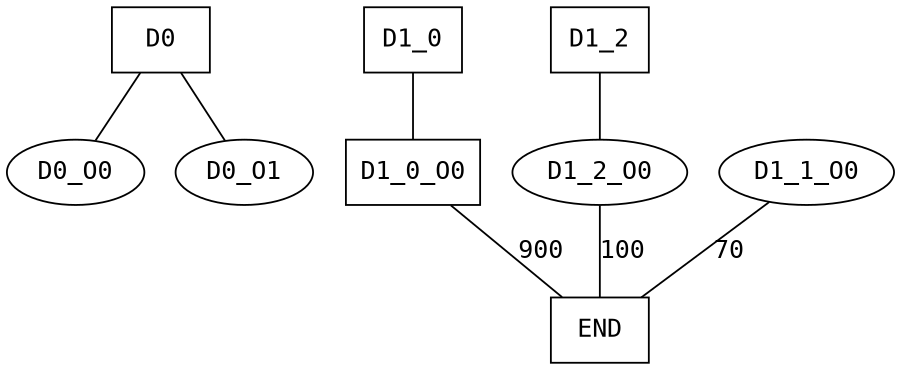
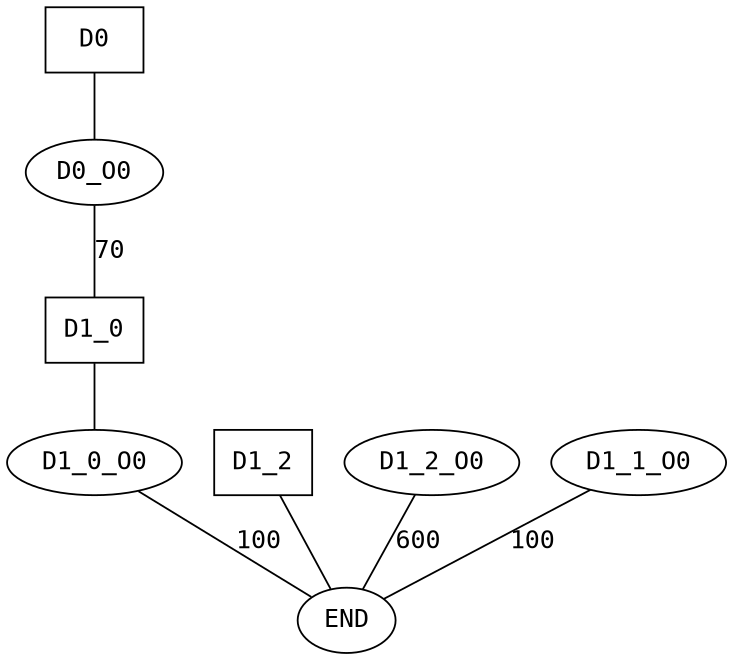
(600, 106) -> (305, 542)
(244, 172) -> none
(413, 172) -> (94, 463)
none -> (94, 251)
(541, 251) -> (259, 541)
(623, 251) -> (418, 541)
(730, 251) -> (533, 541)
(600, 330) -> (347, 620)
